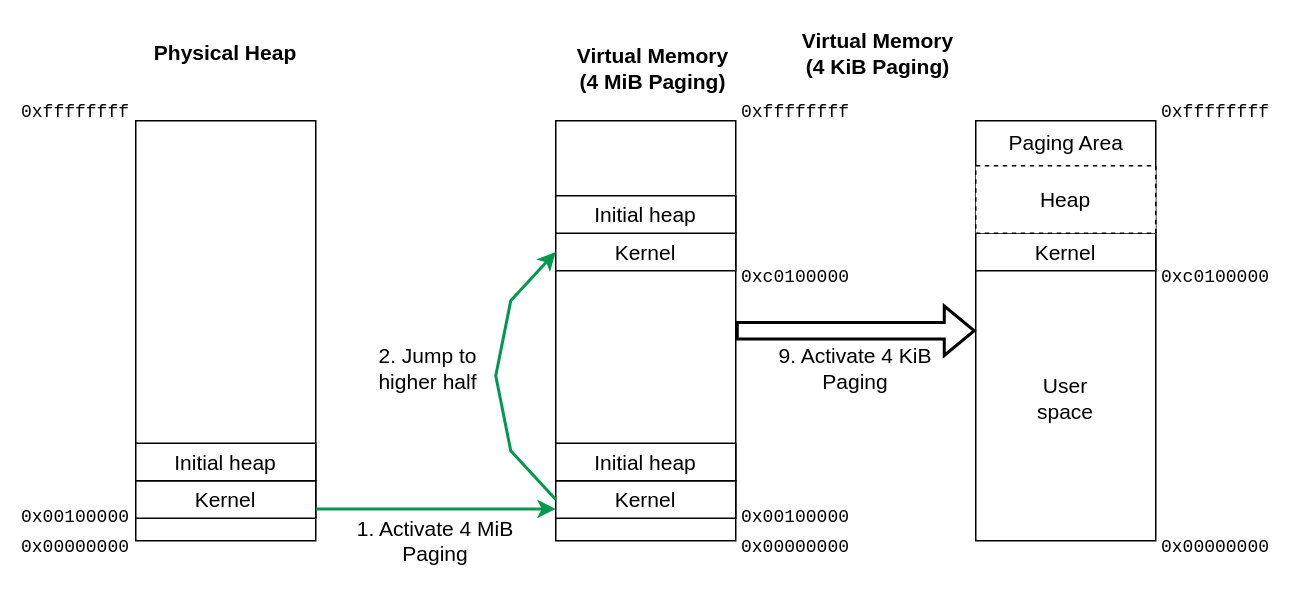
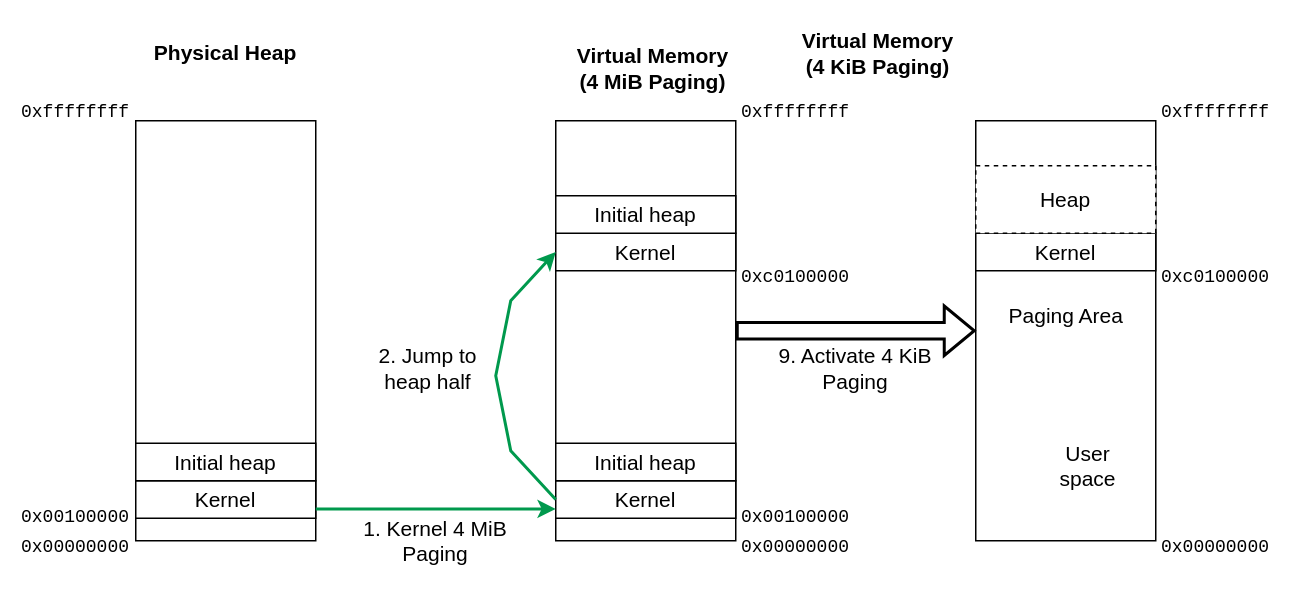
(1066, 143) -> (1066, 316)
(428, 368) -> (428, 368)
(1066, 398) -> (1088, 466)
(436, 541) -> (436, 541)
